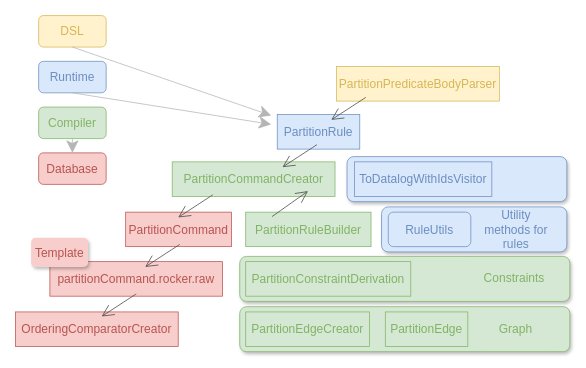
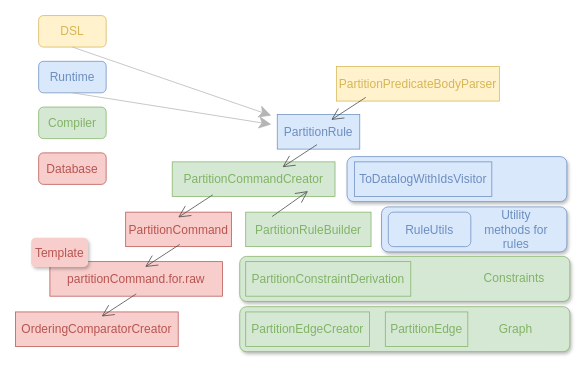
(72, 140) -> none
(136, 279) -> (136, 279)
